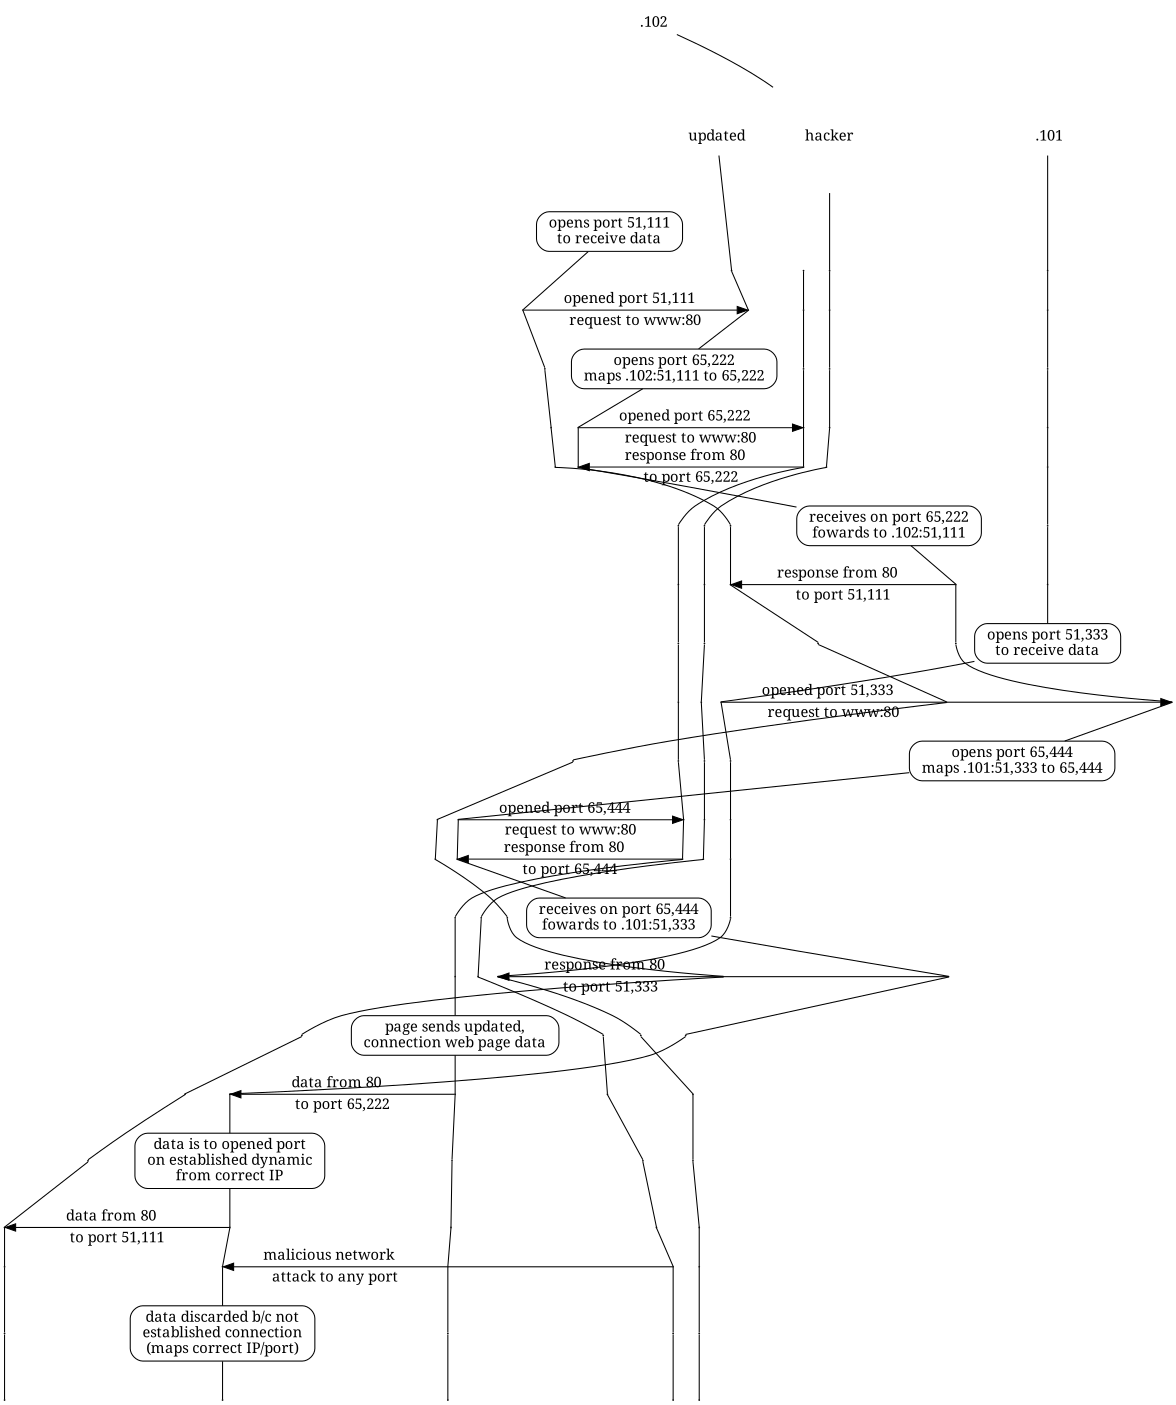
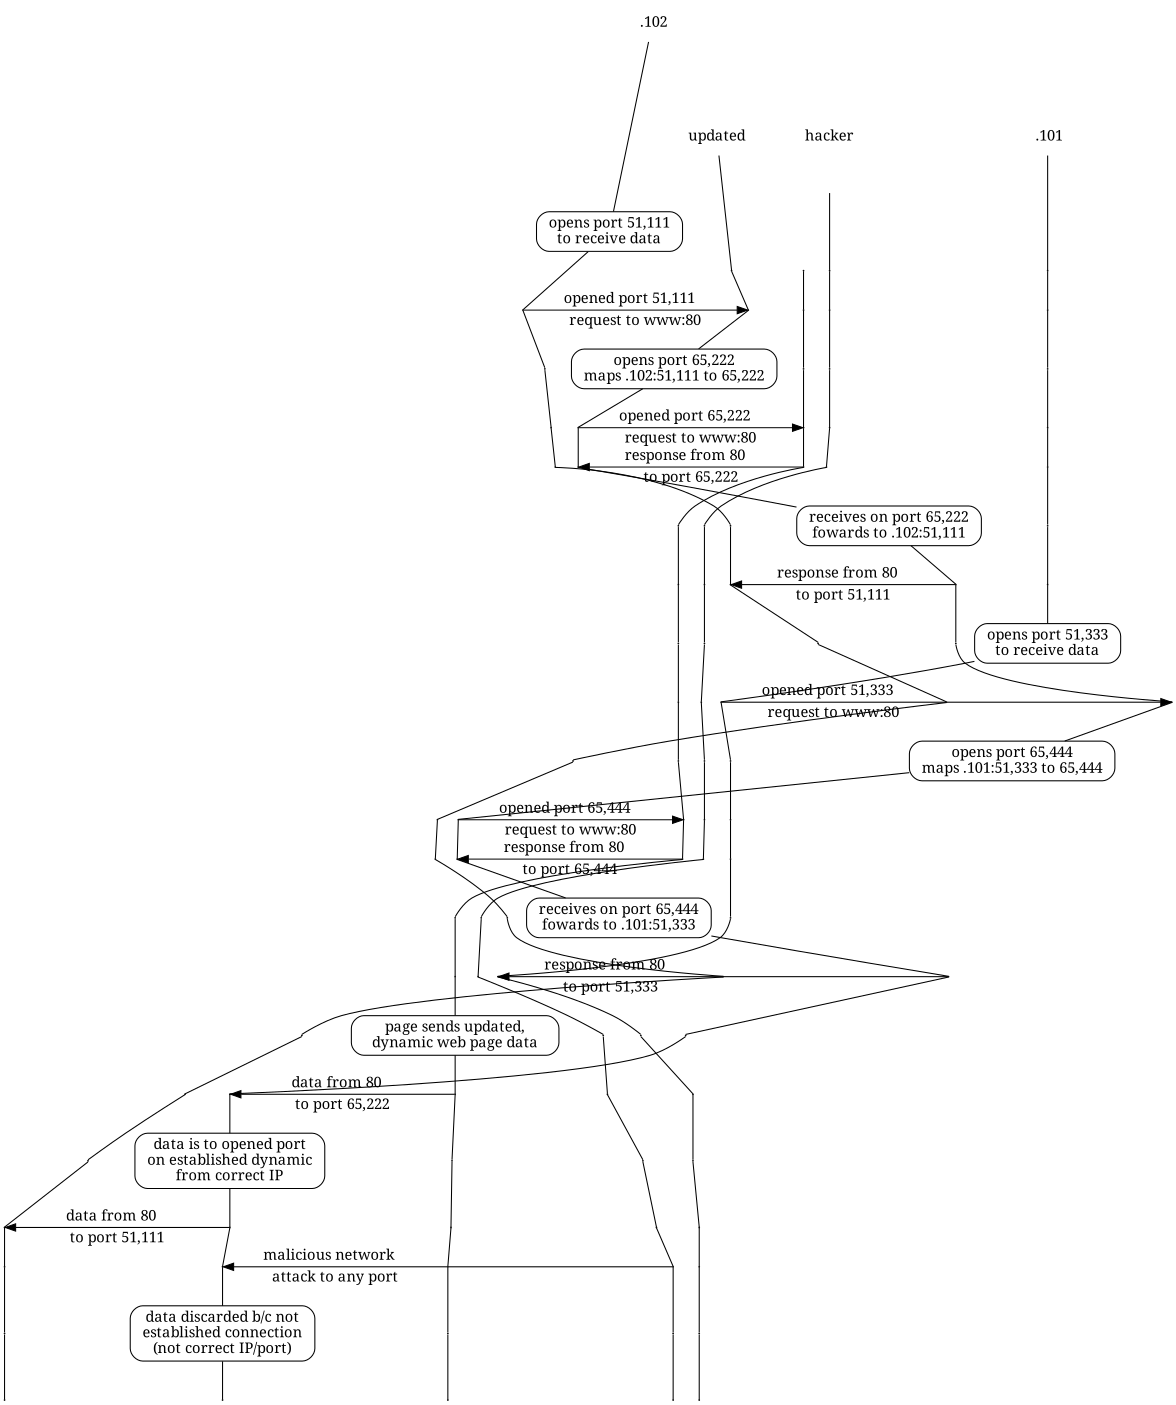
(726, 59) -> (631, 127)
(455, 1043) -> (455, 1043)
(223, 1349) -> (223, 1349)
